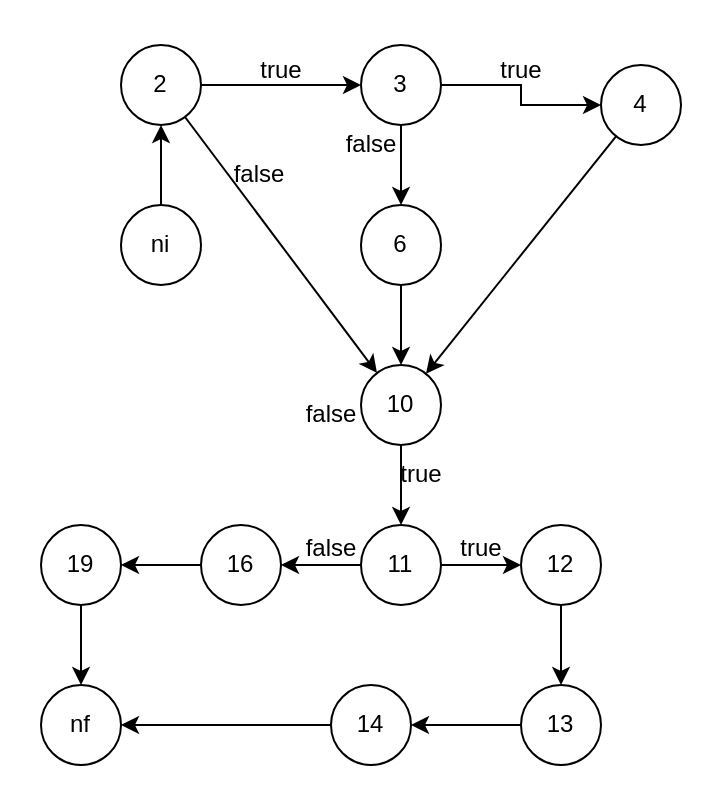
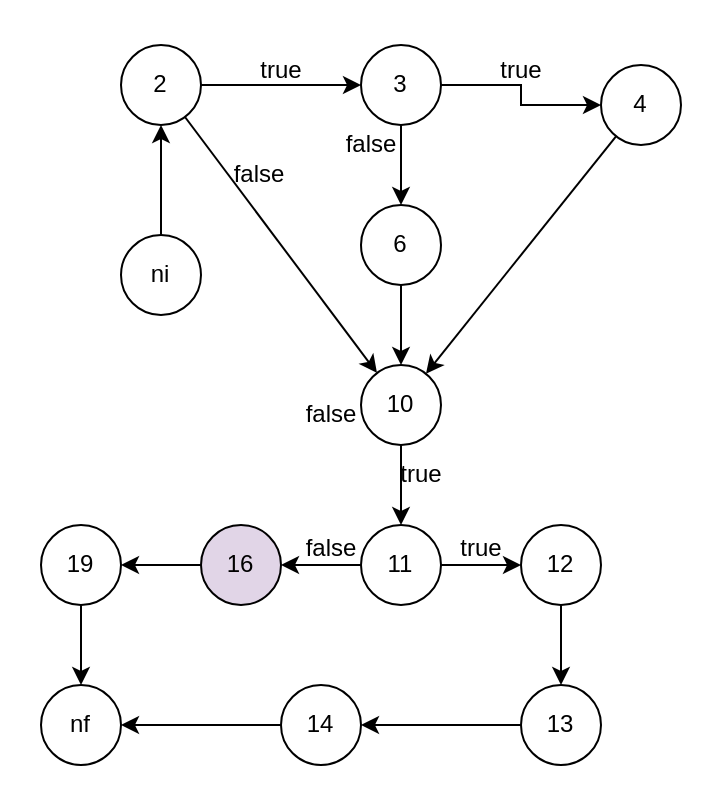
(161, 245) -> (161, 275)
(241, 565) -> (241, 565)
(371, 725) -> (321, 725)
